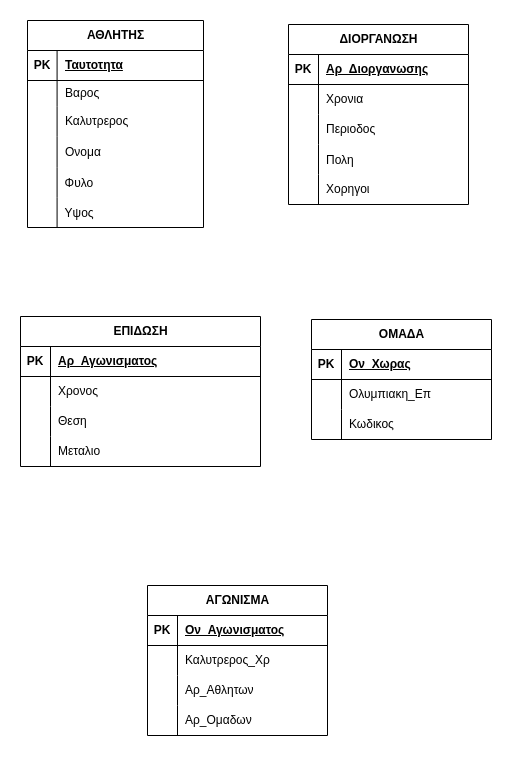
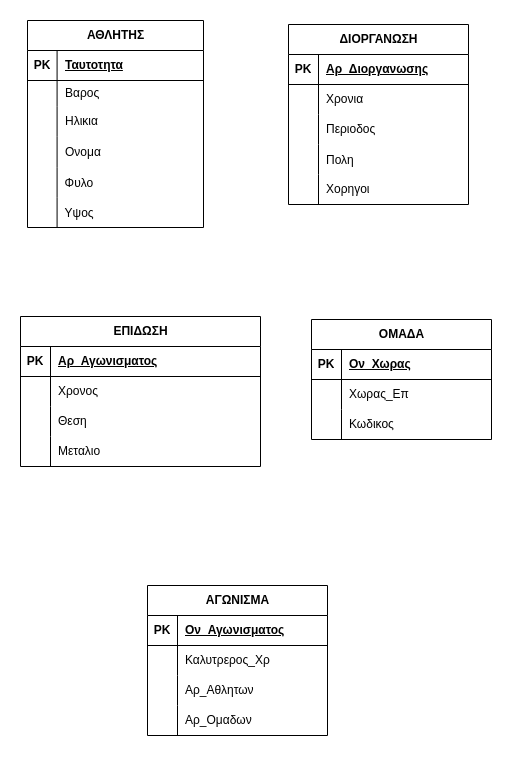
(99, 122) -> (86, 122)
(390, 395) -> (376, 395)
